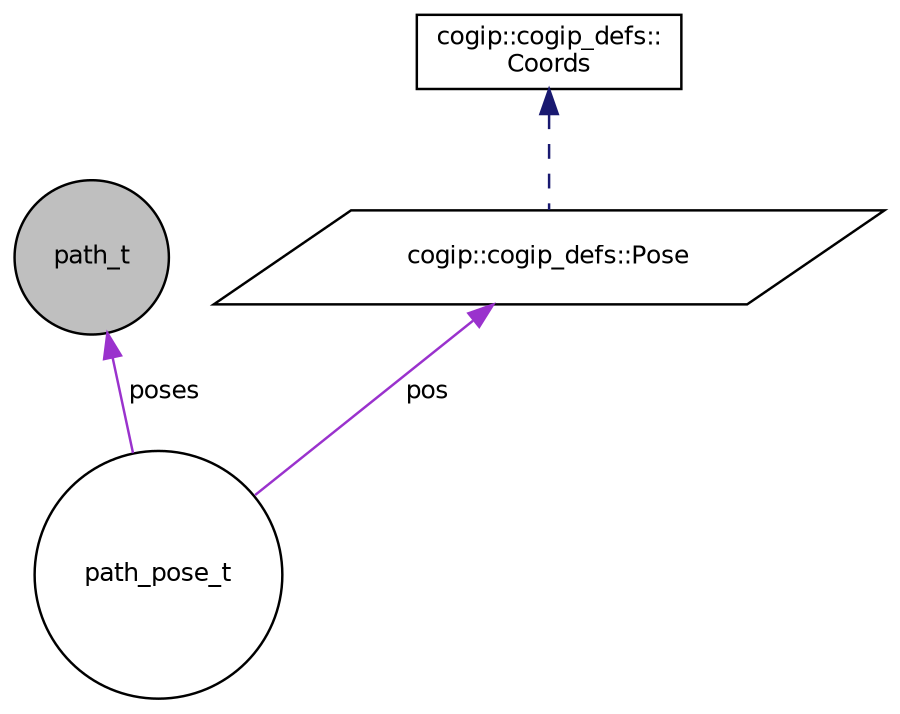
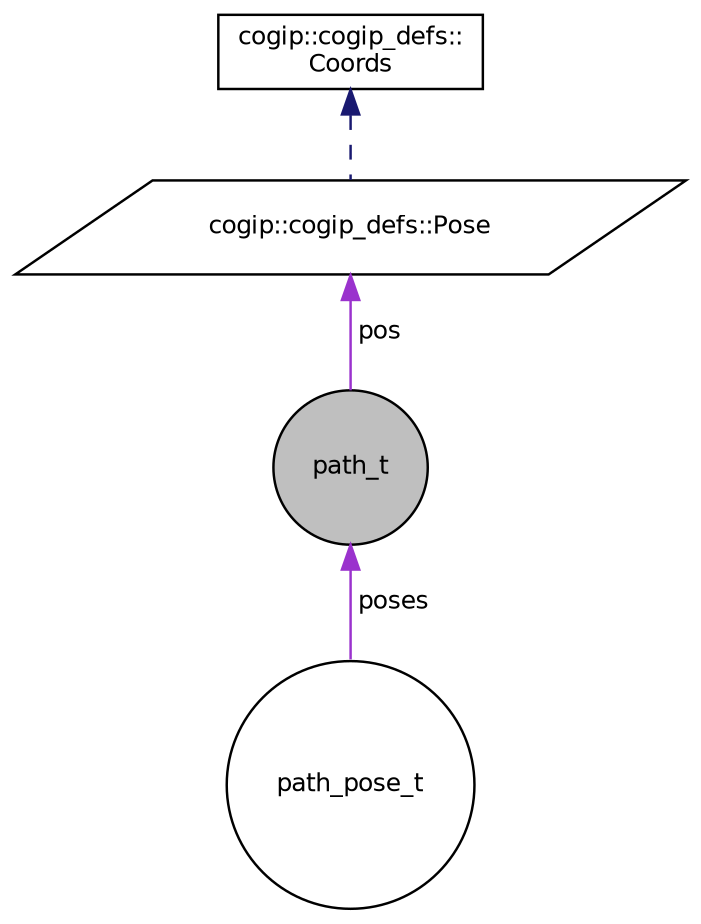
(364, 408) -> (351, 346)
